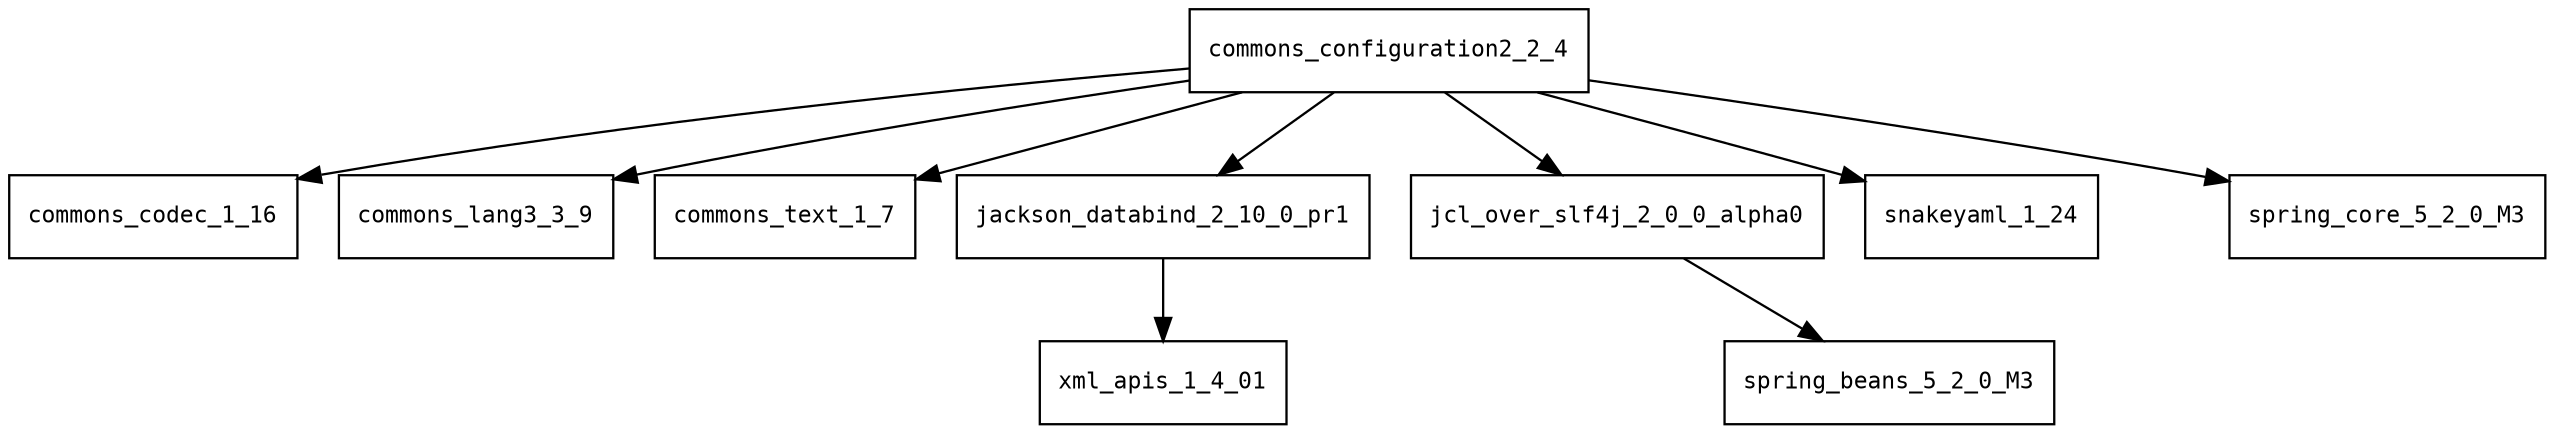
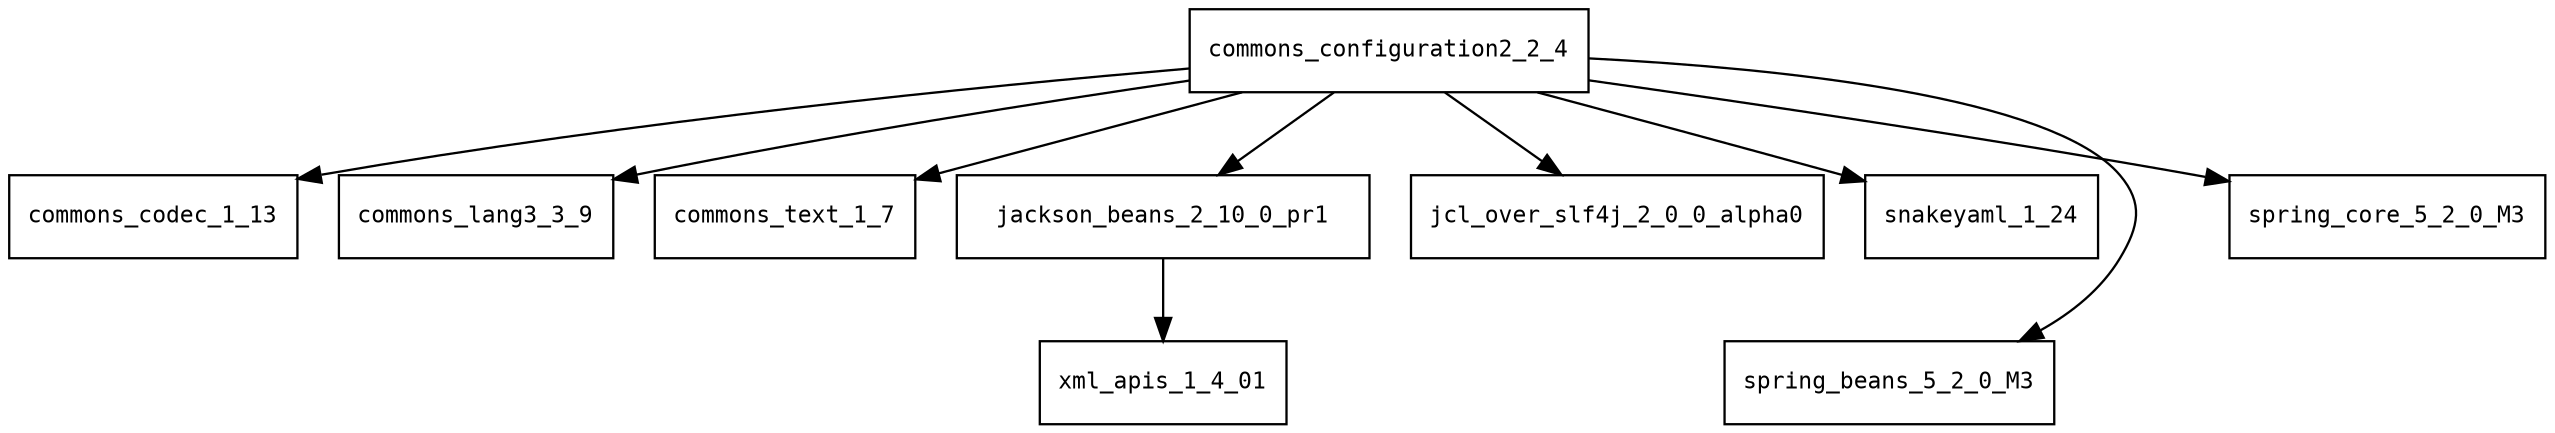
(153, 217) -> (153, 217)
(1163, 217) -> (1163, 217)
(1743, 294) -> (1961, 104)
